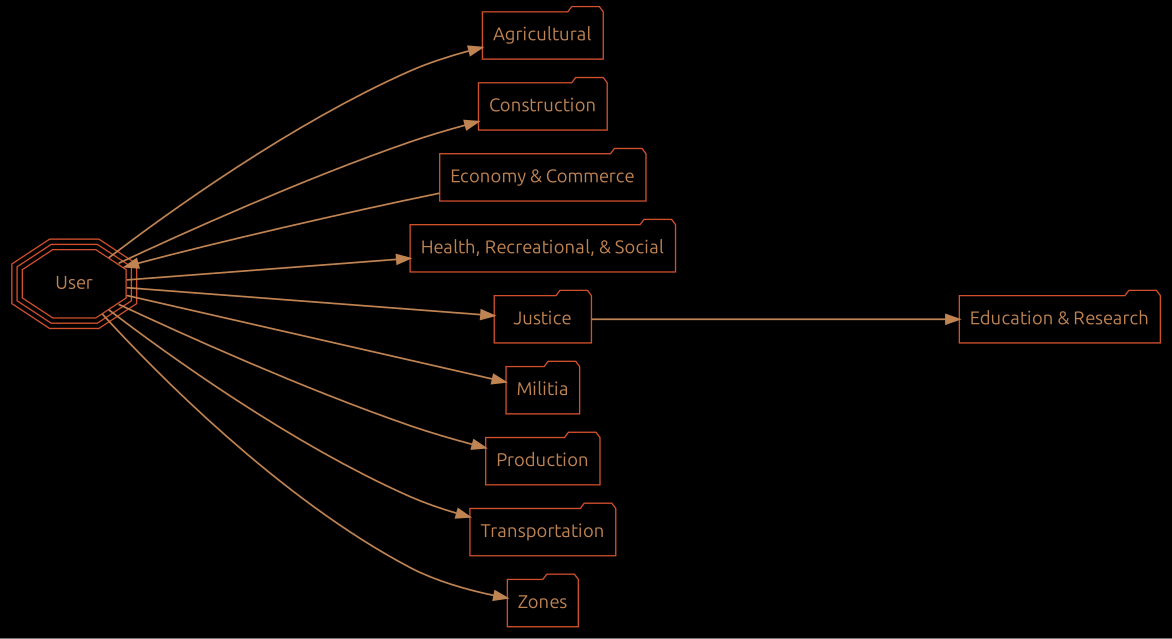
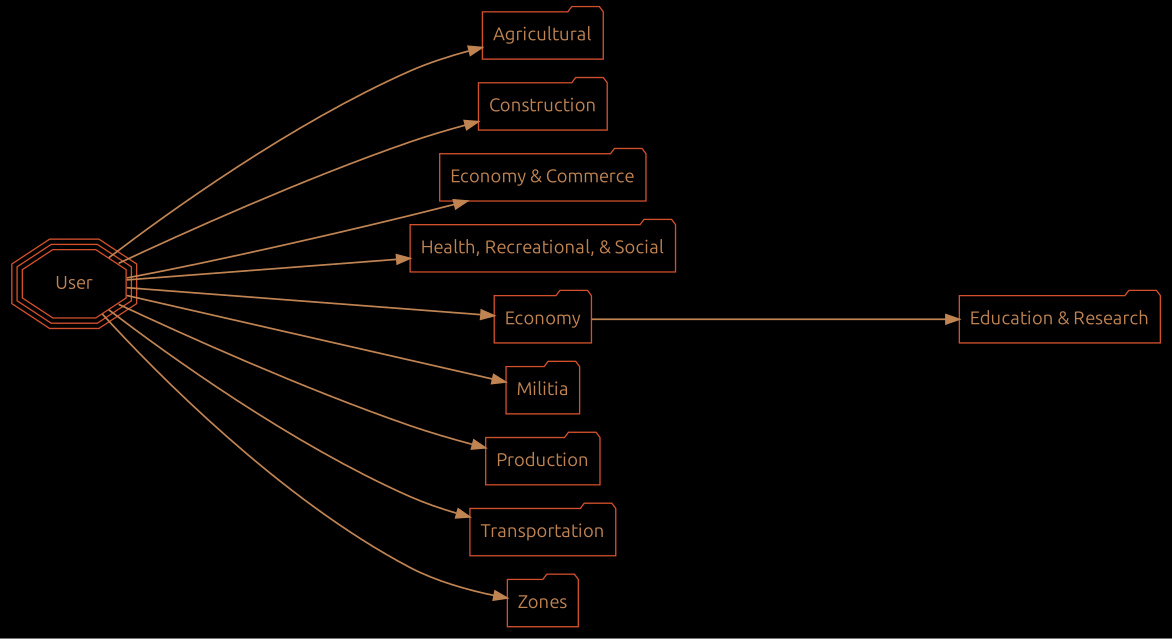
(288, 226) -> (291, 243)
(543, 319) -> (543, 319)
